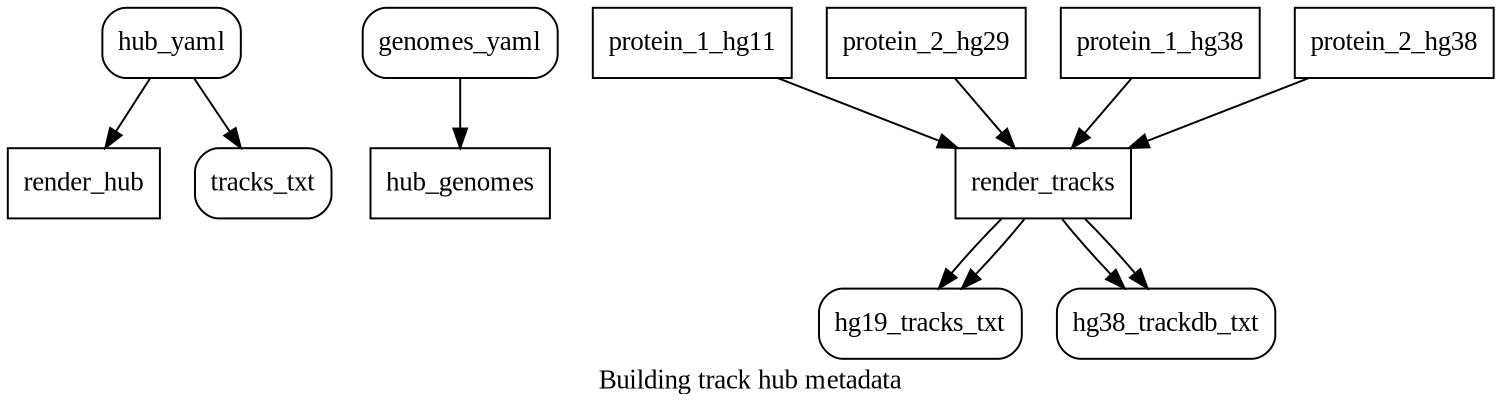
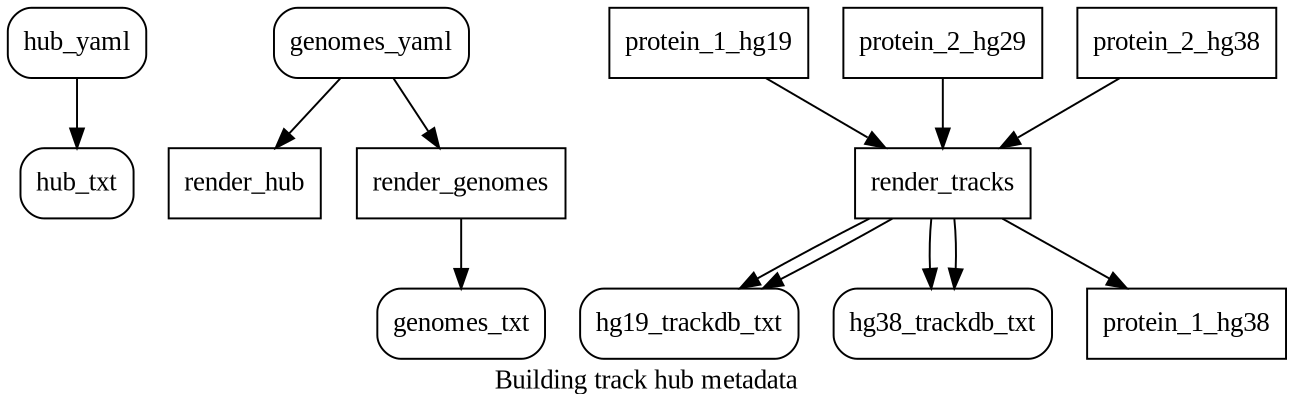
(692, 43) -> (709, 43)
(133, 105) -> (315, 106)
(1108, 106) -> (1056, 249)
(263, 183) -> (77, 183)
(460, 183) -> (461, 183)
none -> (461, 324)
(920, 324) -> (689, 324)
